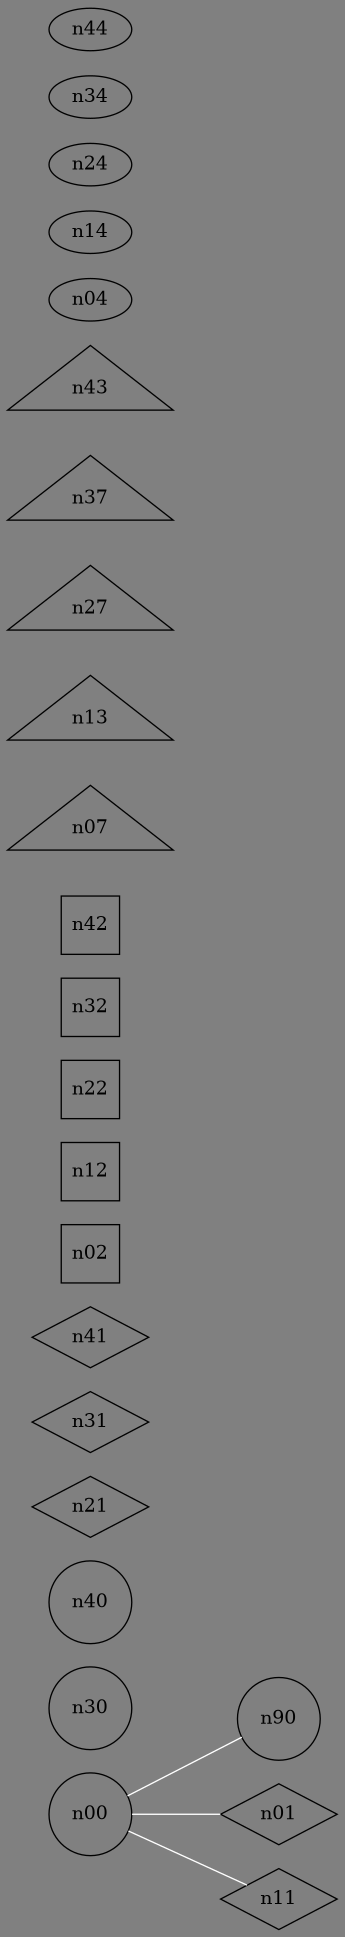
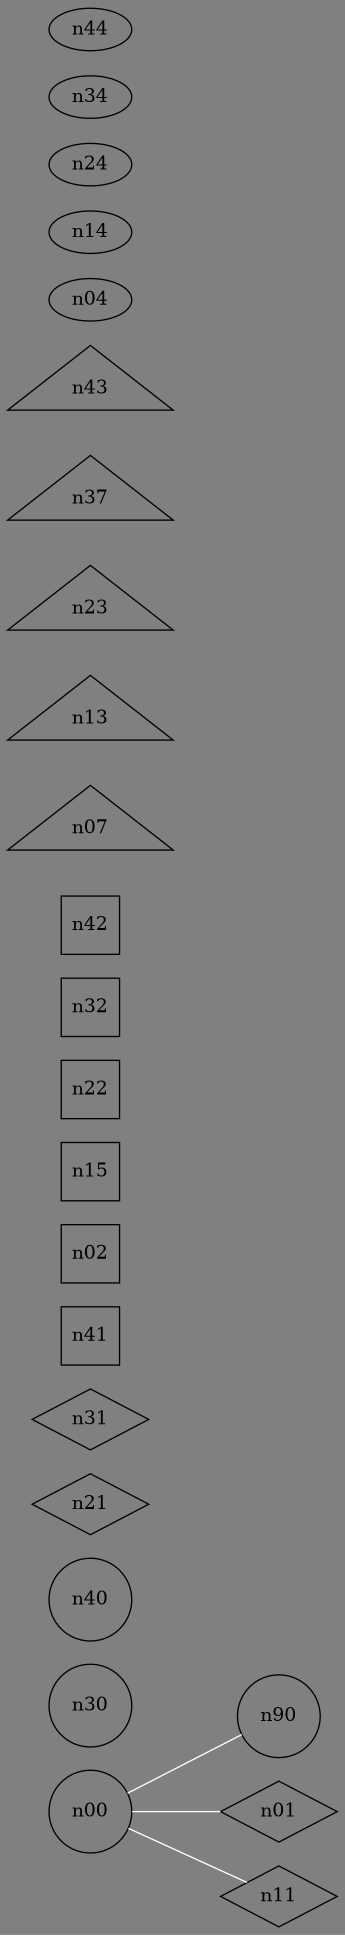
(90, 609) -> (90, 609)
(90, 1172) -> (90, 1172)
(90, 1337) -> (90, 1336)
